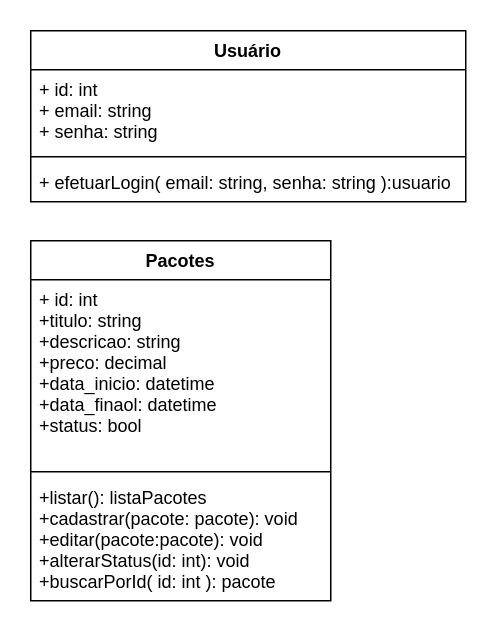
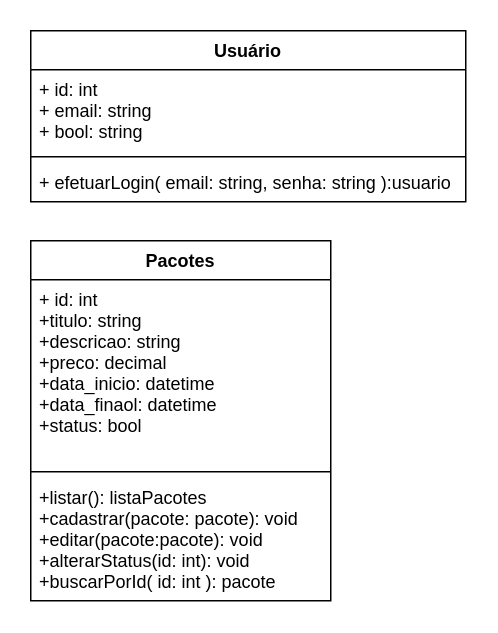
(73, 90) -> (73, 90)
